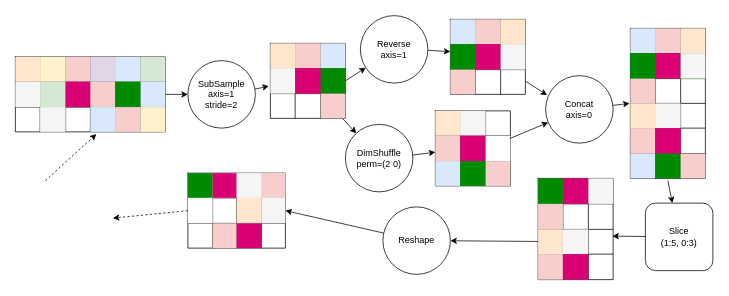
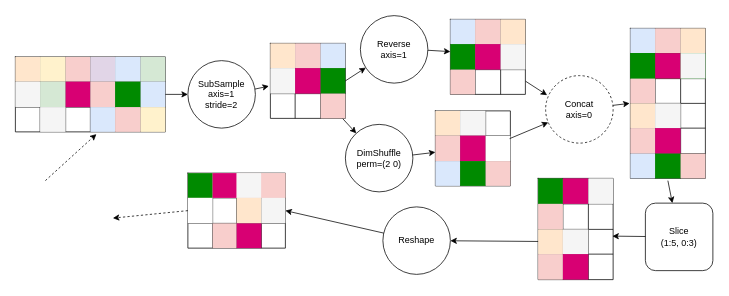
(579, 109) -> (579, 109)
